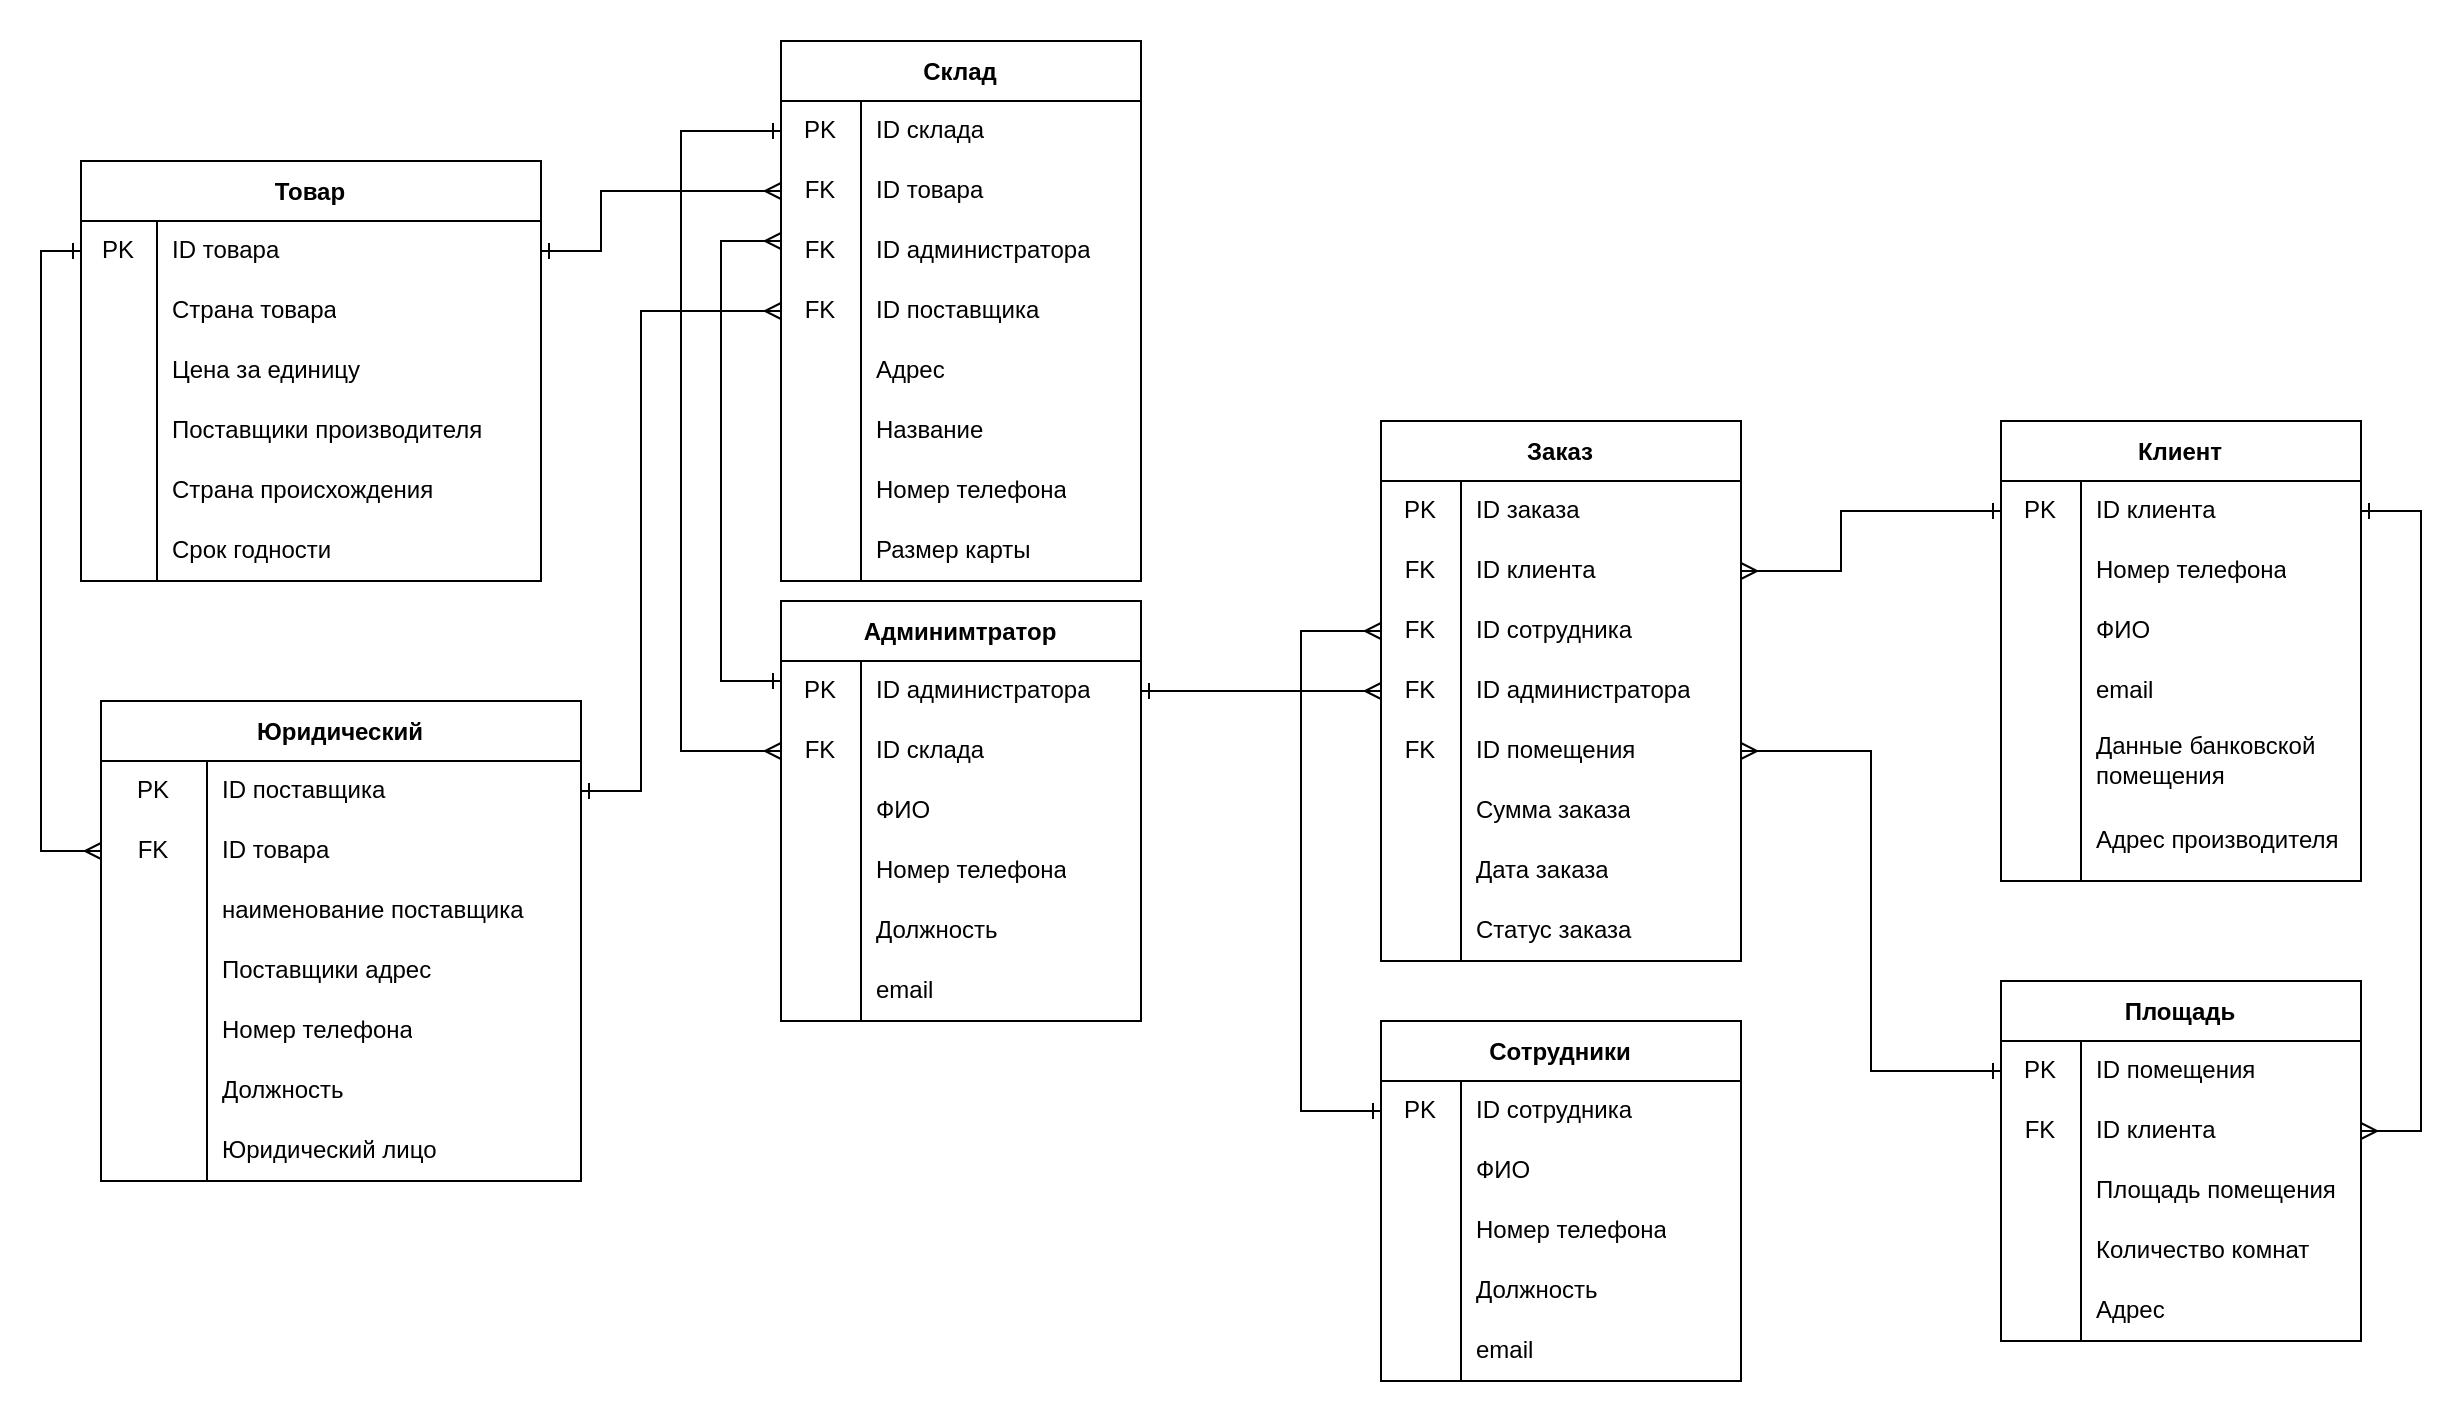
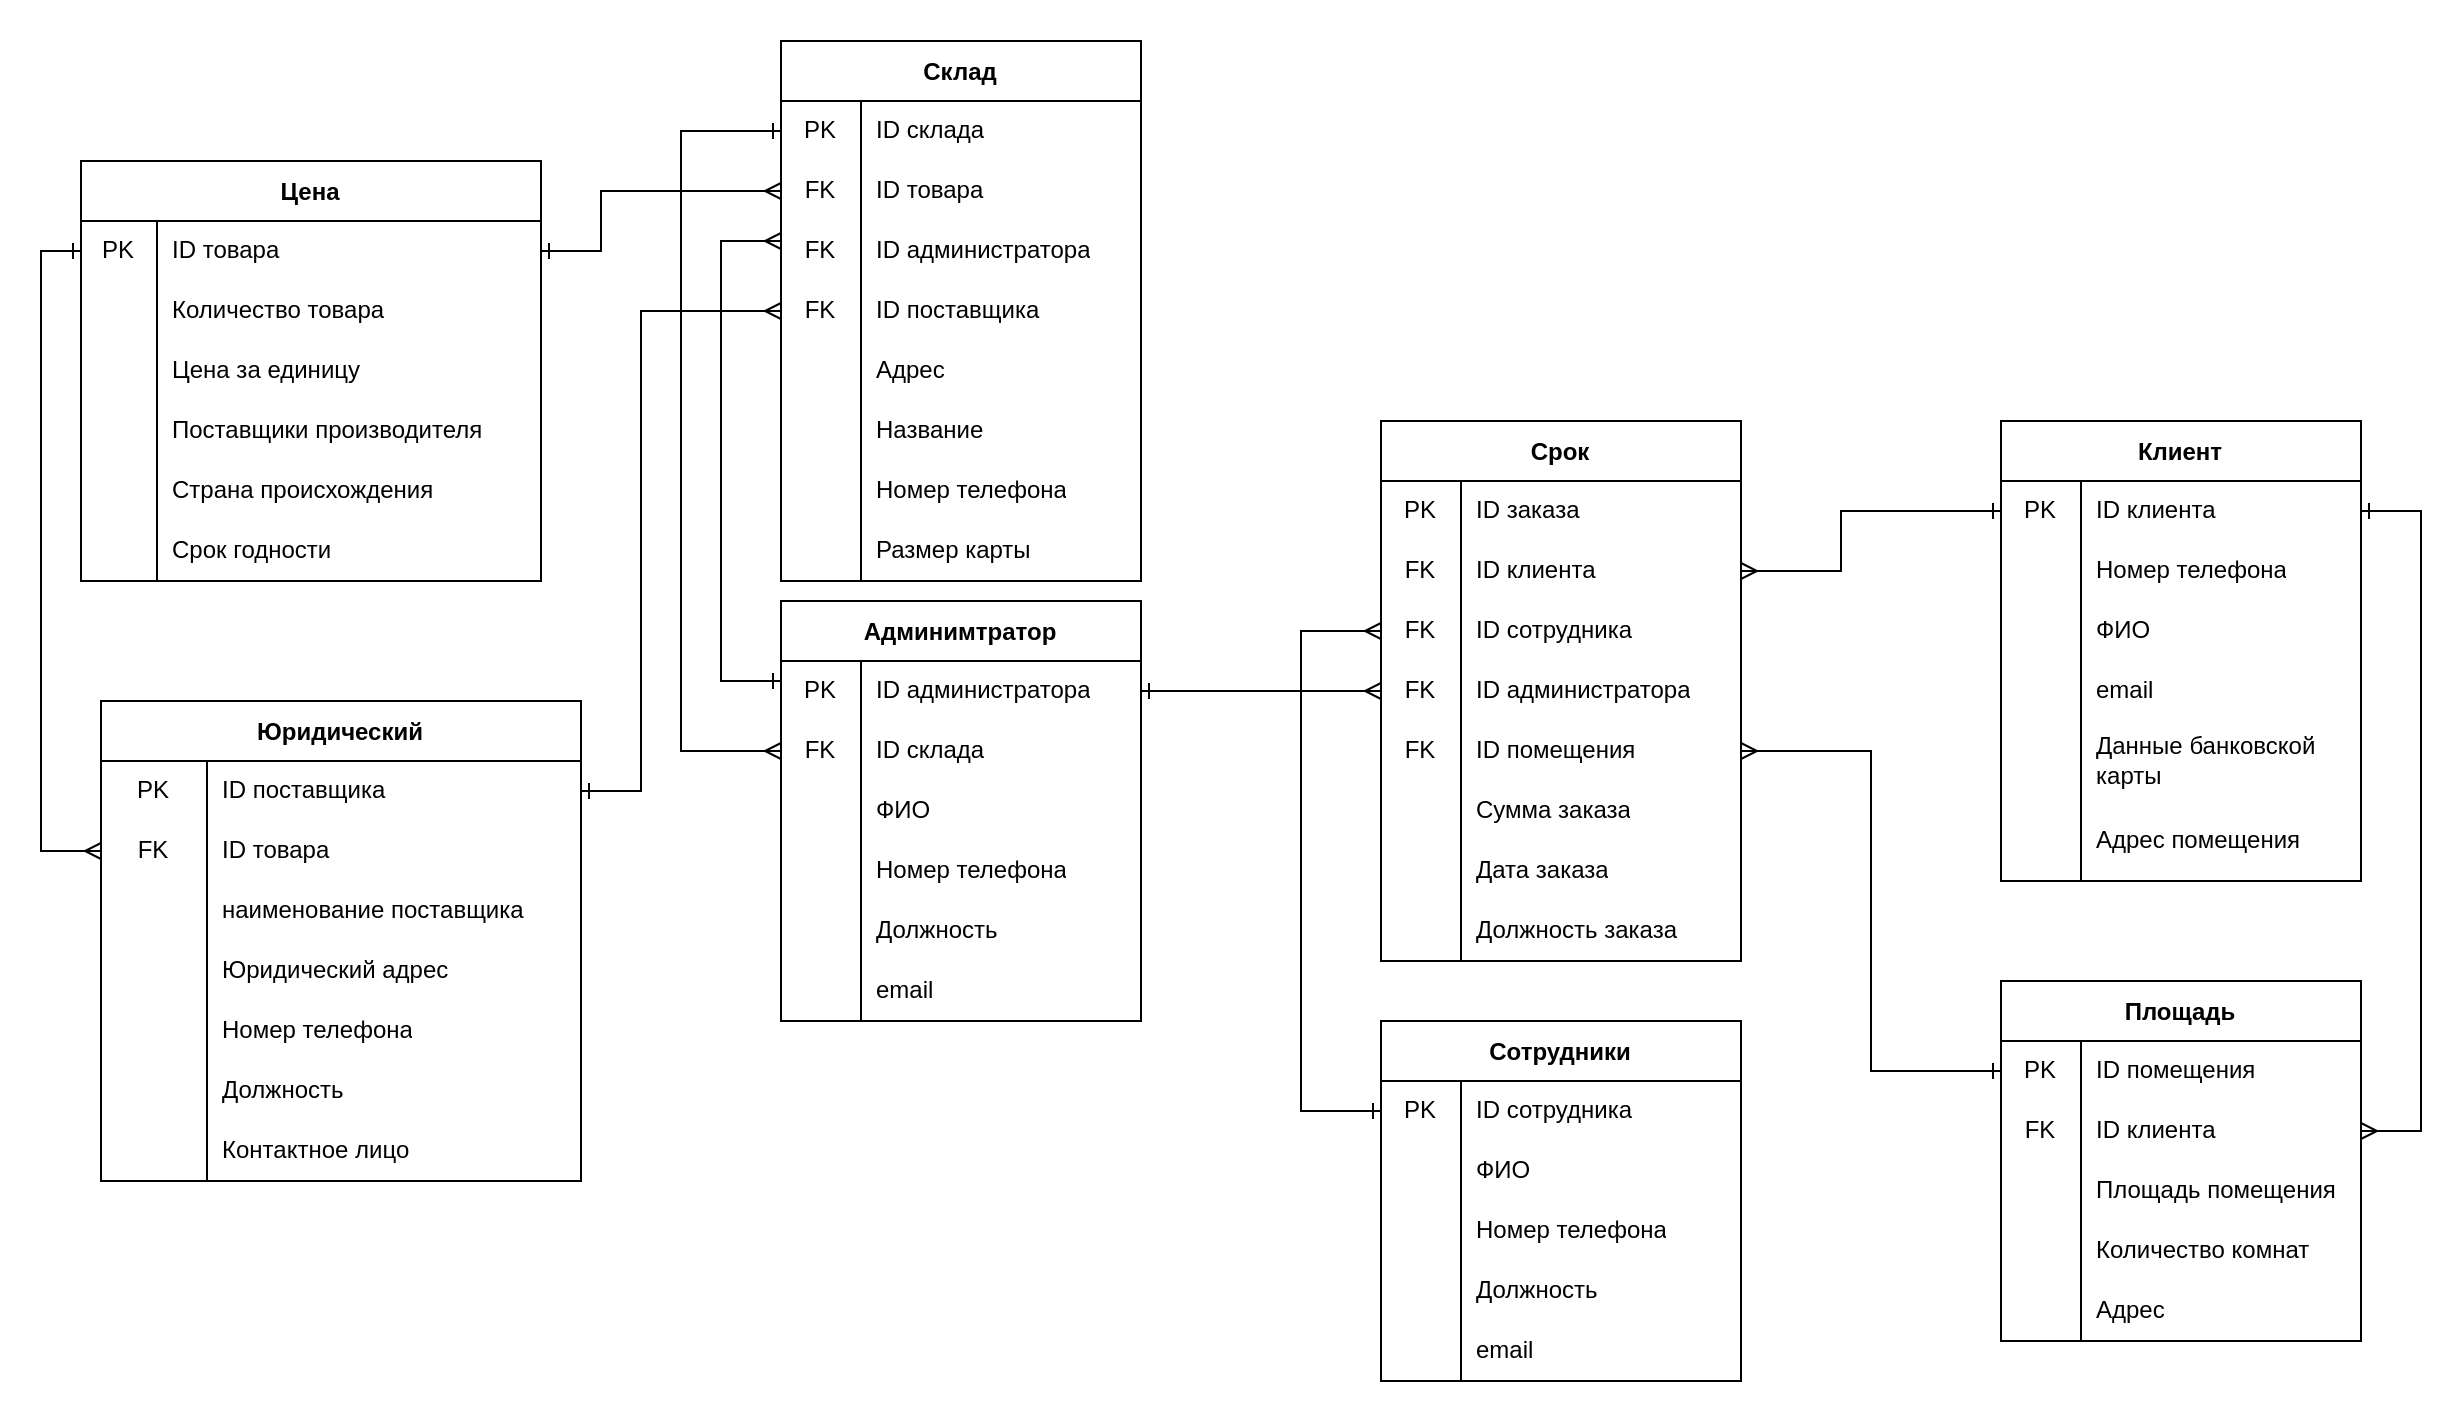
(310, 192) -> (310, 192)
(257, 311) -> (284, 311)
(1560, 452) -> (1560, 452)
(2229, 761) -> (2229, 761)
(2222, 841) -> (2195, 841)
(1561, 931) -> (1581, 931)
(327, 971) -> (334, 971)
(327, 1151) -> (321, 1151)
